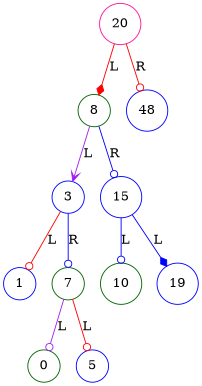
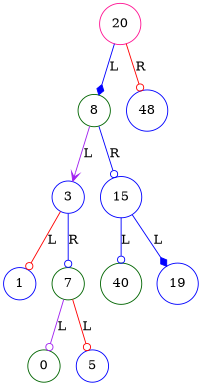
(108, 64) -> (108, 64)
(121, 284) -> (121, 284)
